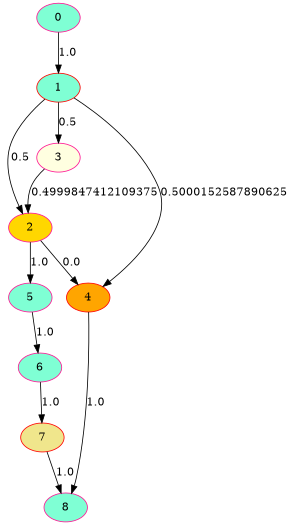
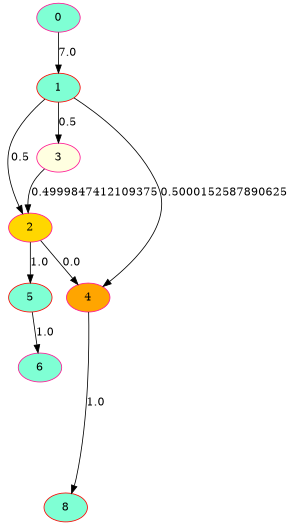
(68, 53) -> (68, 53)
(30, 298) -> (30, 298)
(88, 298) -> (88, 298)
(42, 437) -> none
(66, 507) -> (66, 507)
